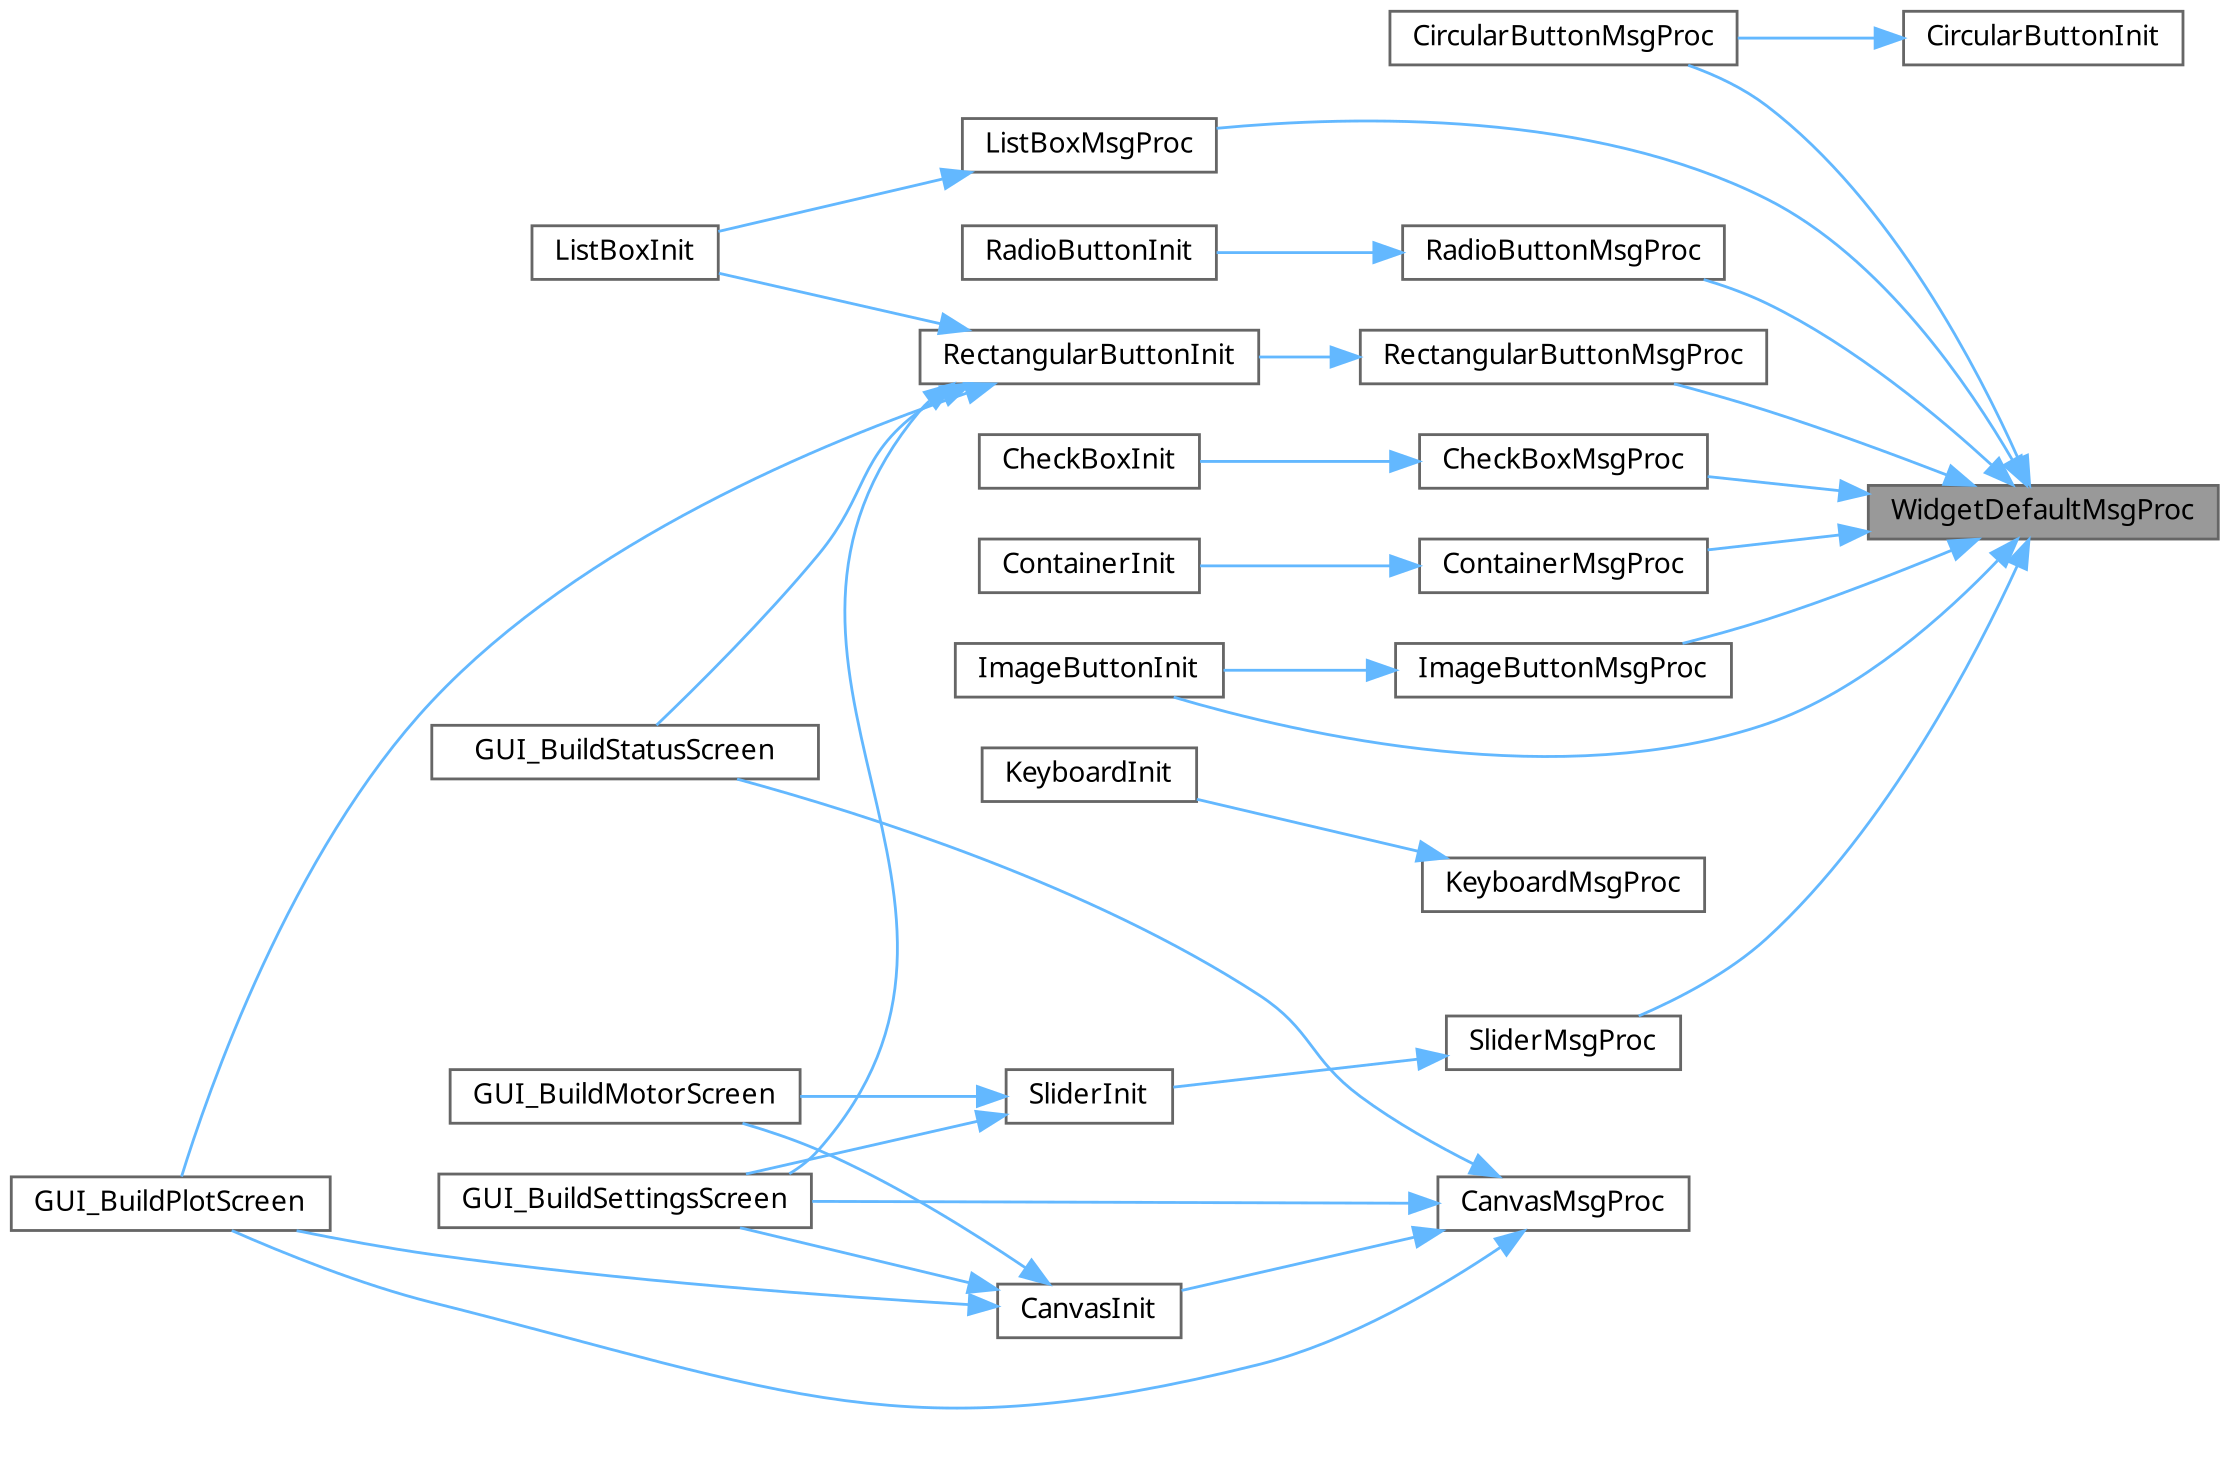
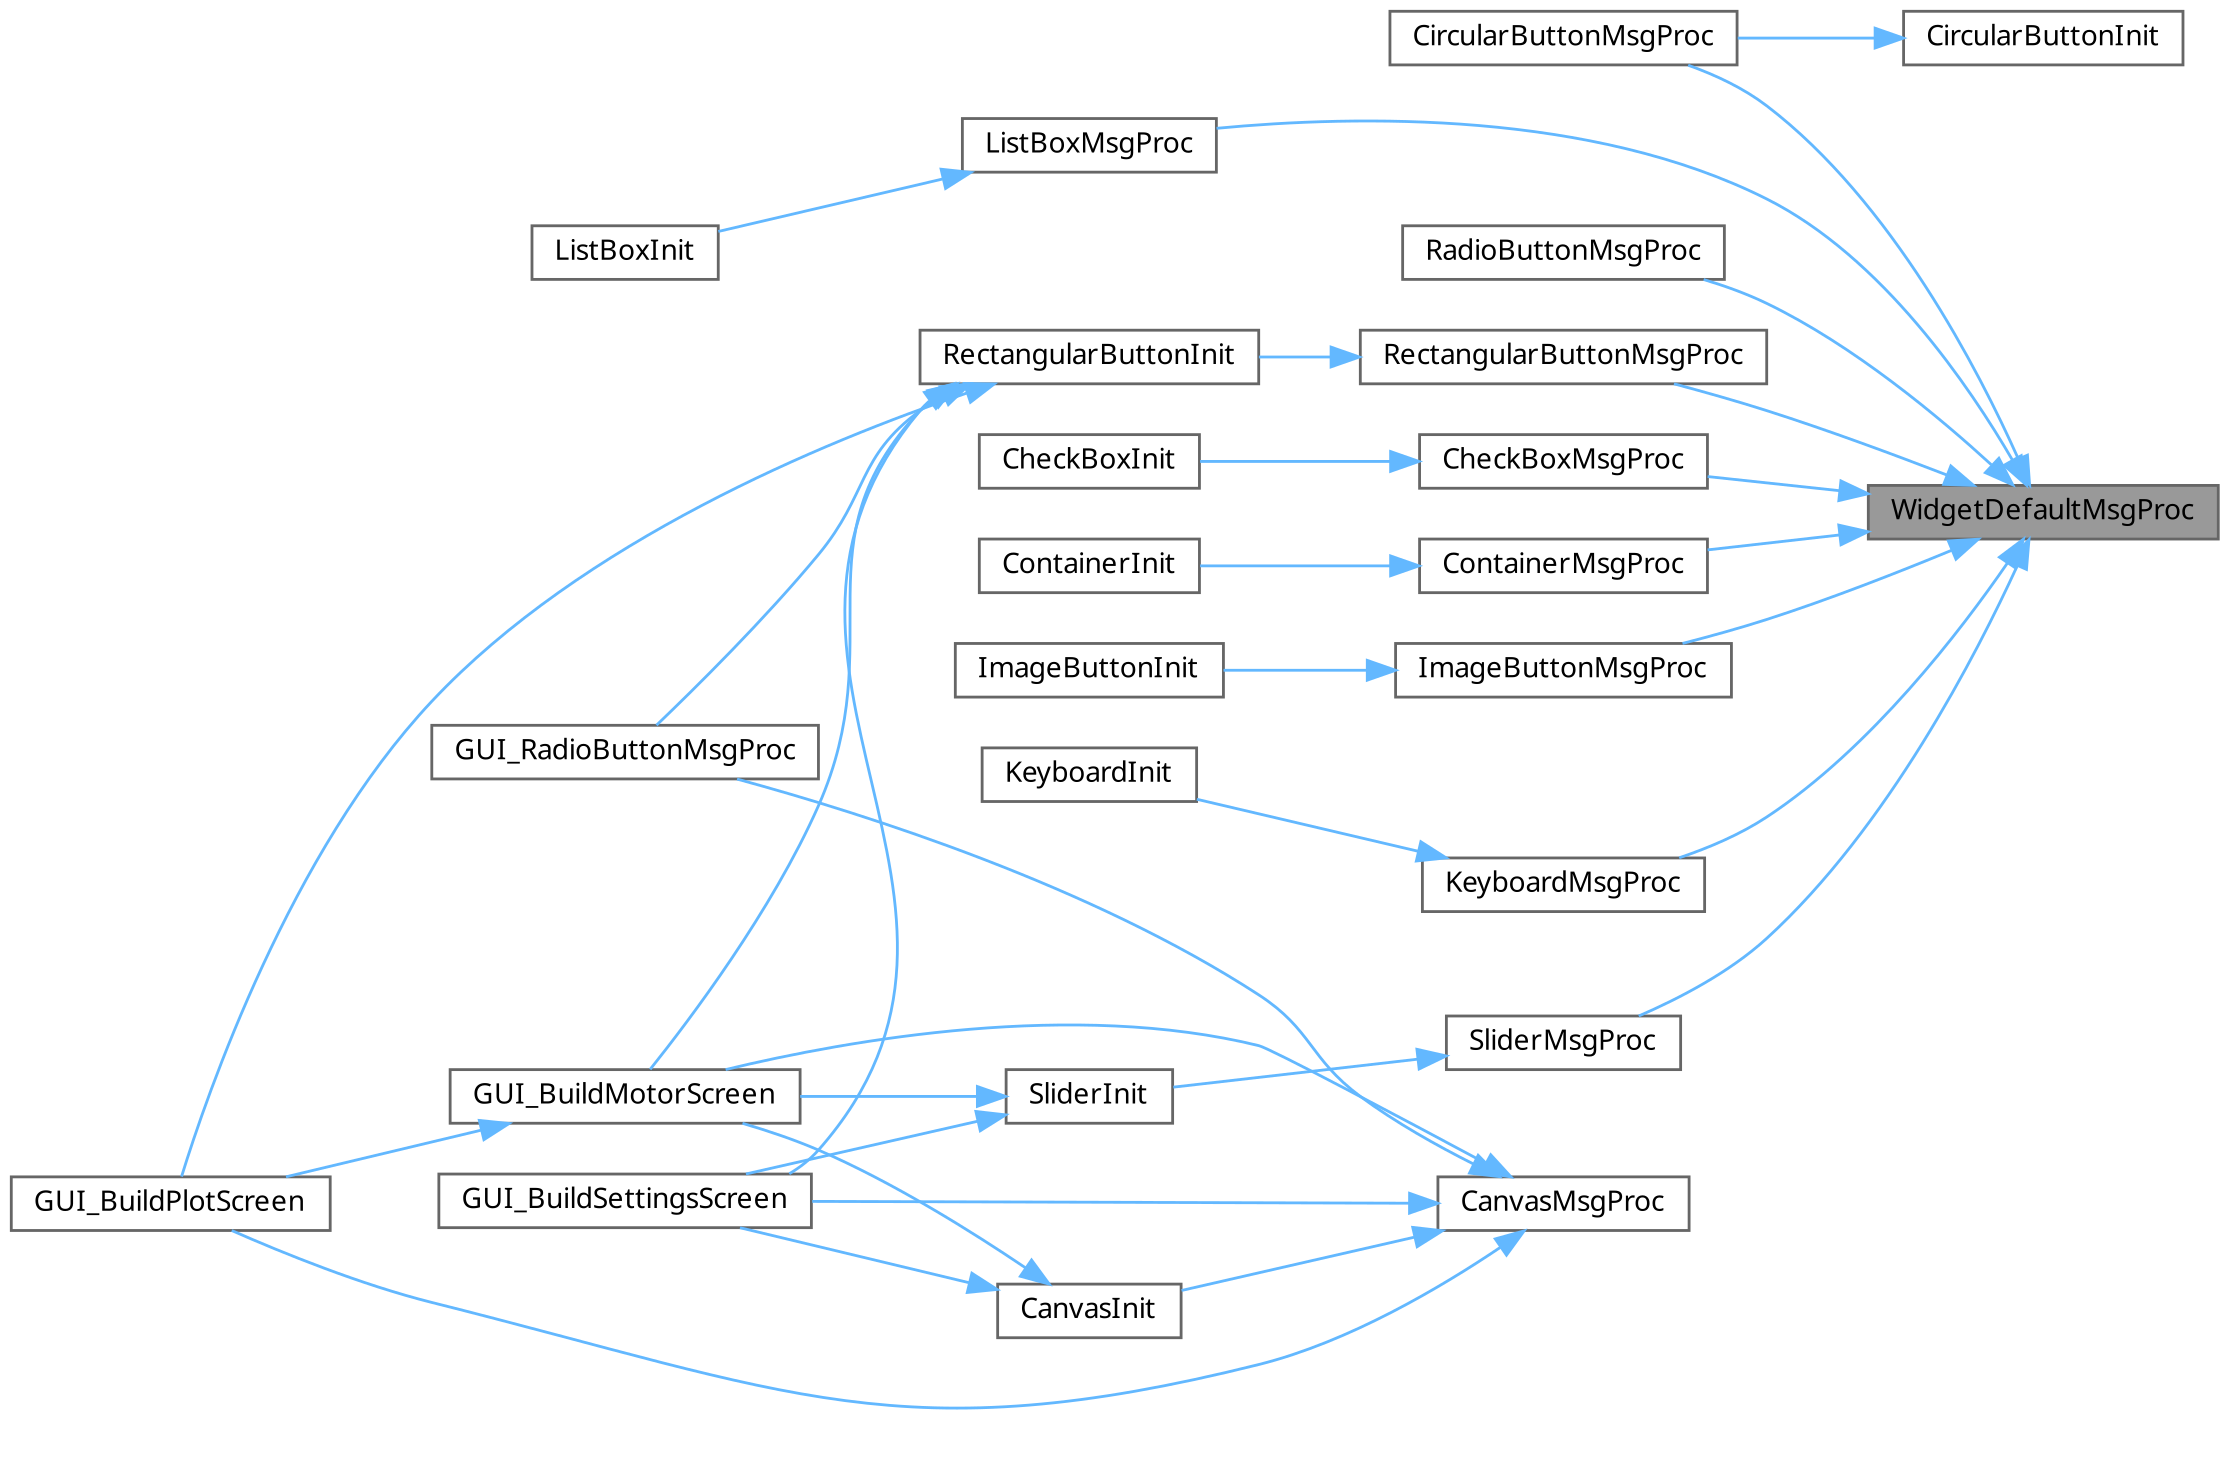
(1089, 253) -> none
(830, 298) -> (838, 748)
(625, 752) -> (625, 752)
(1611, 754) -> (1865, 736)
none -> (1119, 1026)
(632, 1278) -> (383, 1154)
